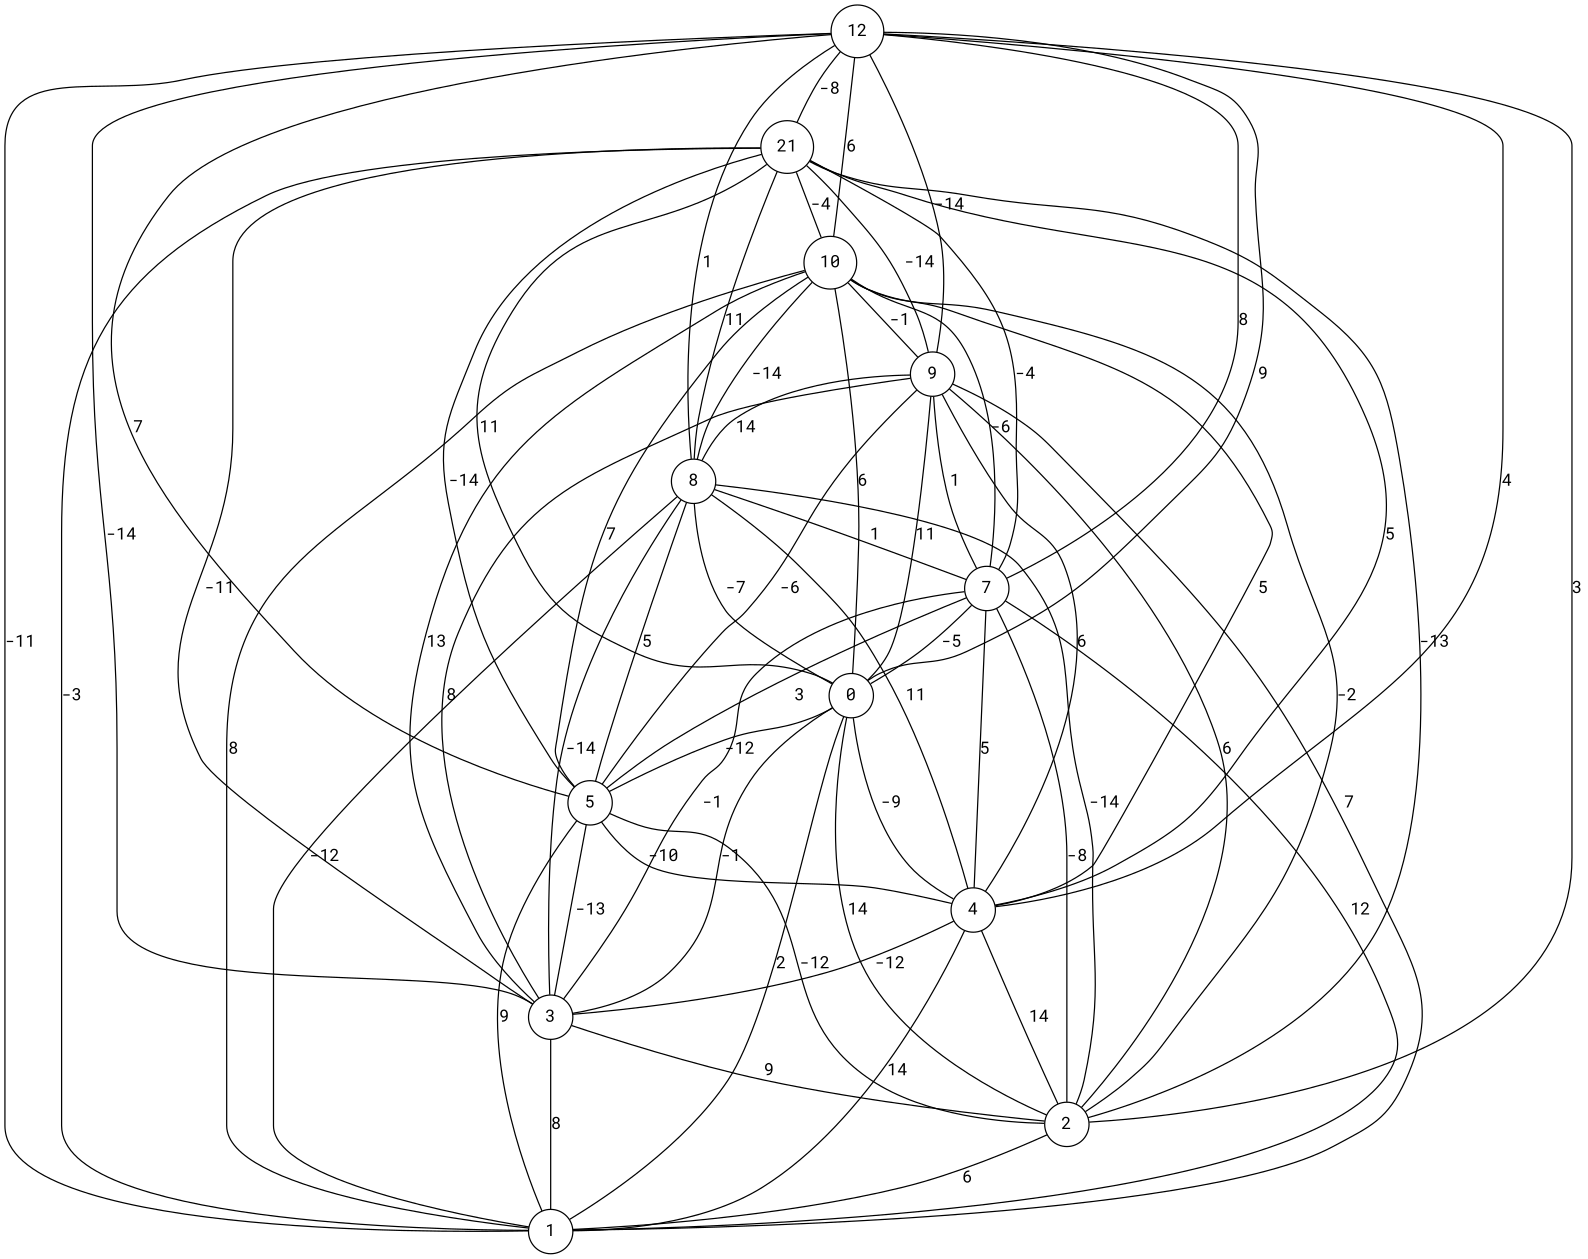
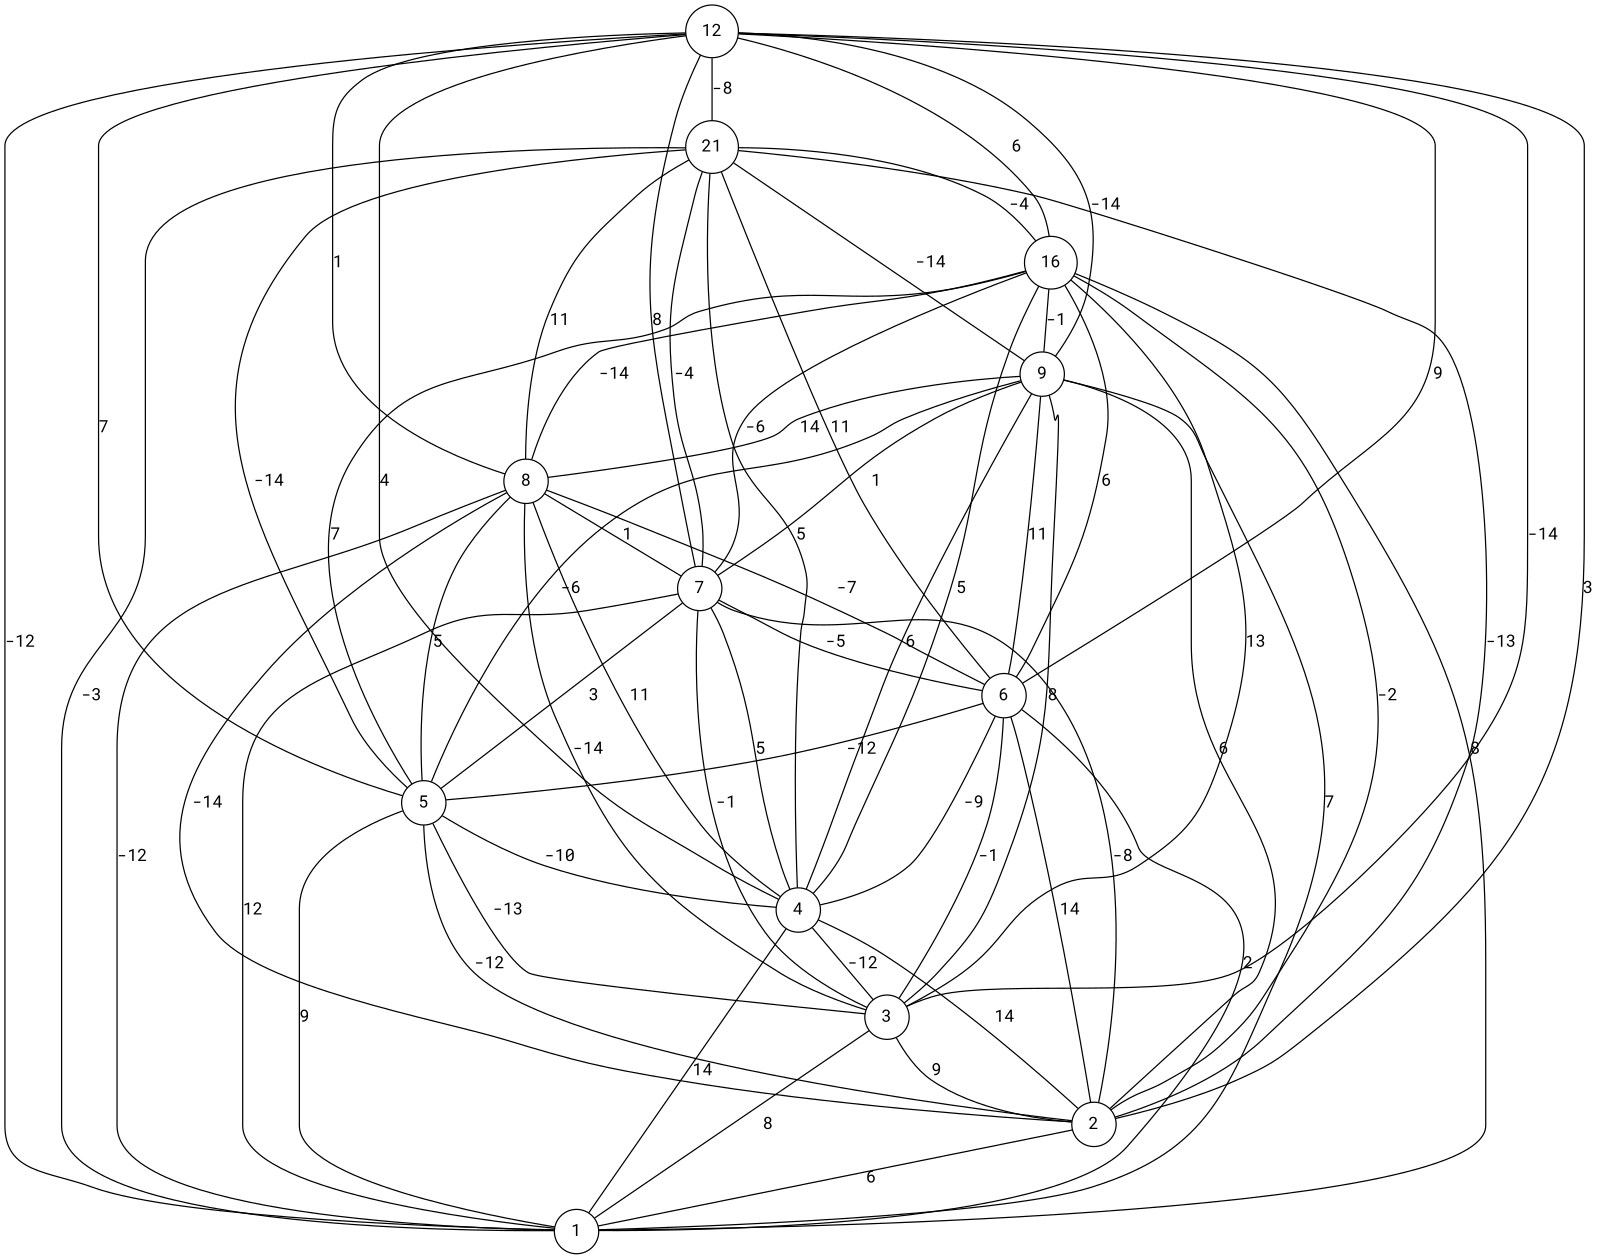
(830, 263) -> (1051, 263)
(232, 441) -> none
(20, 642) -> (20, 642)
(851, 696) -> (1004, 696)
